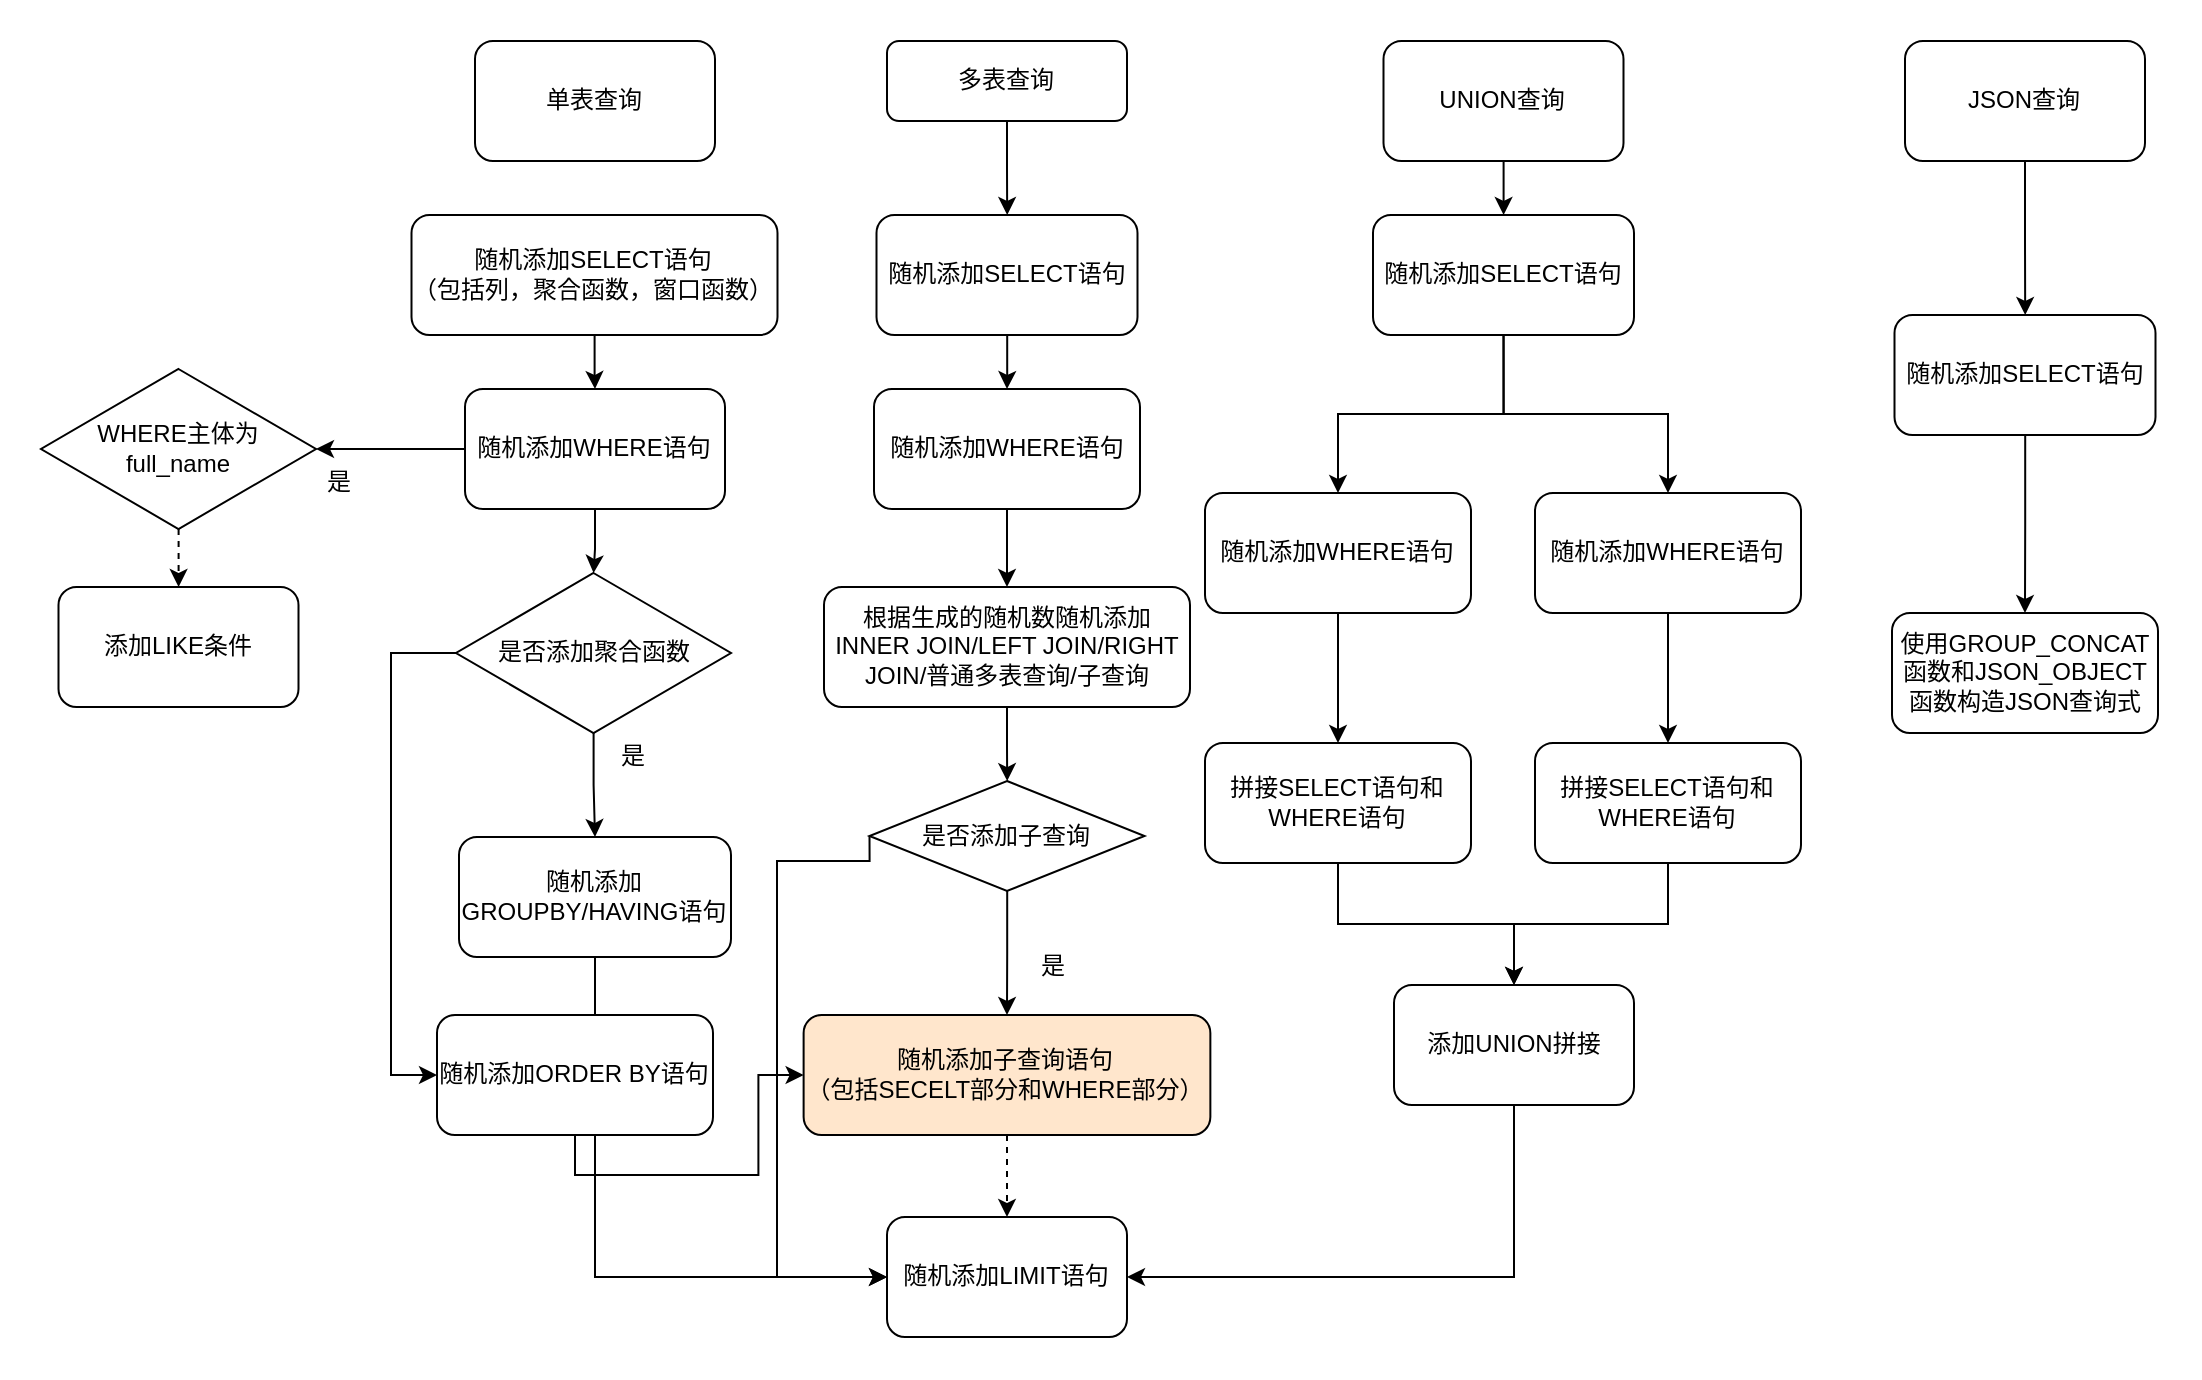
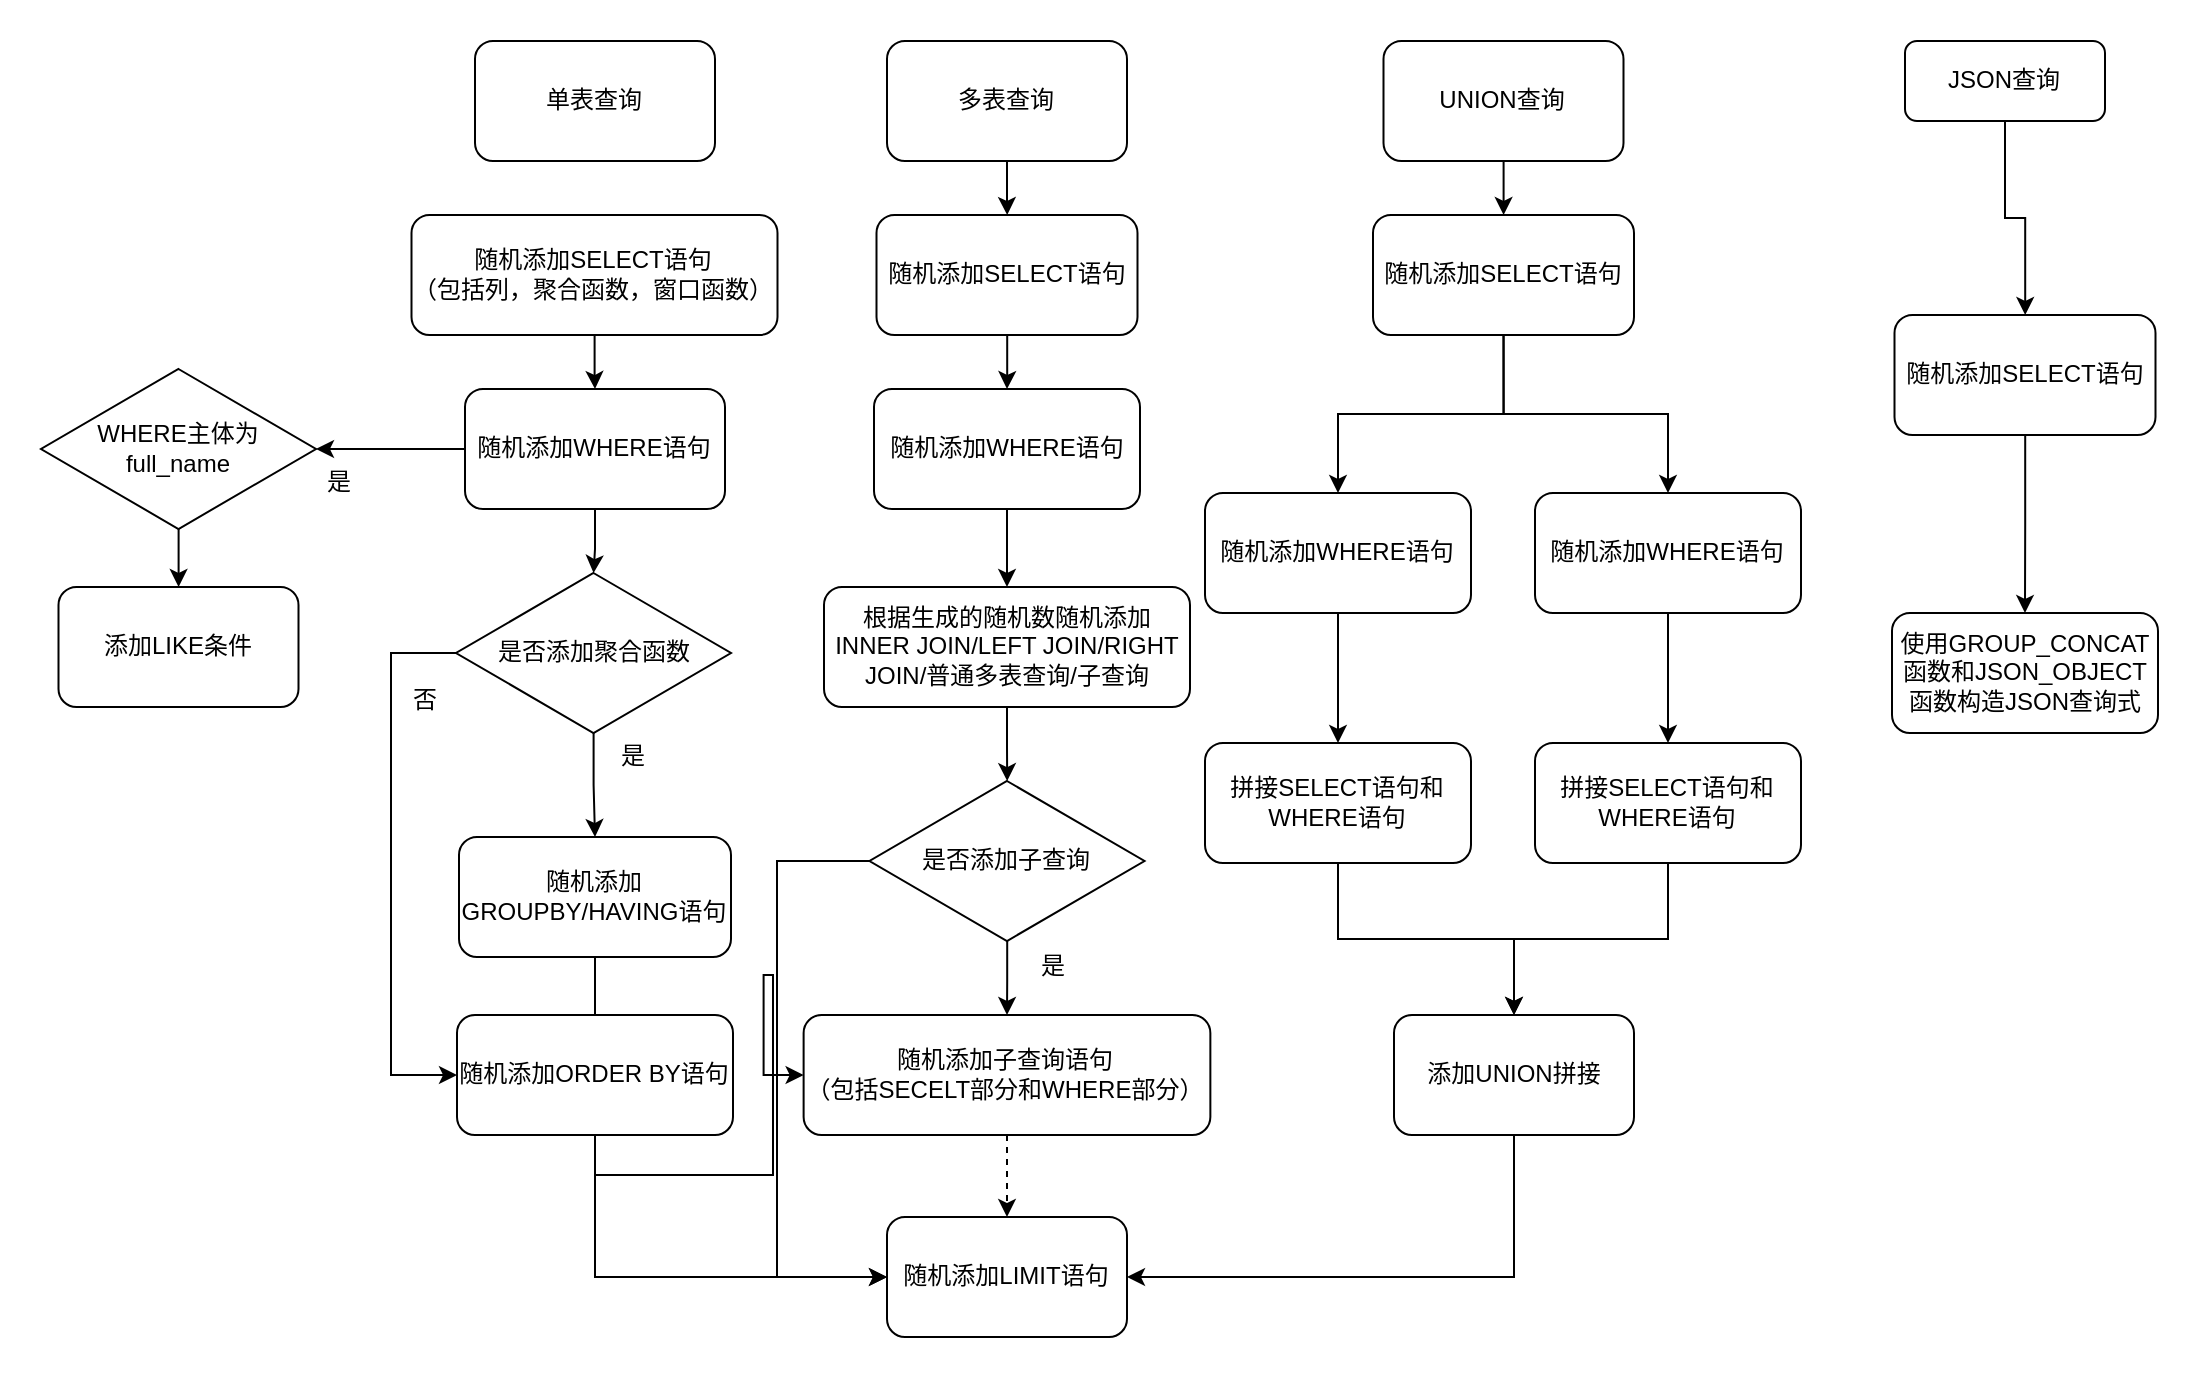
(1007, 81) -> (1007, 101)
(2025, 101) -> (2005, 81)
(179, 553) -> (179, 553)
none -> (425, 701)
(1007, 836) -> (1007, 861)
(1514, 1045) -> (1514, 1075)
(575, 1075) -> (595, 1075)
(1007, 1075) -> (1007, 1075)
